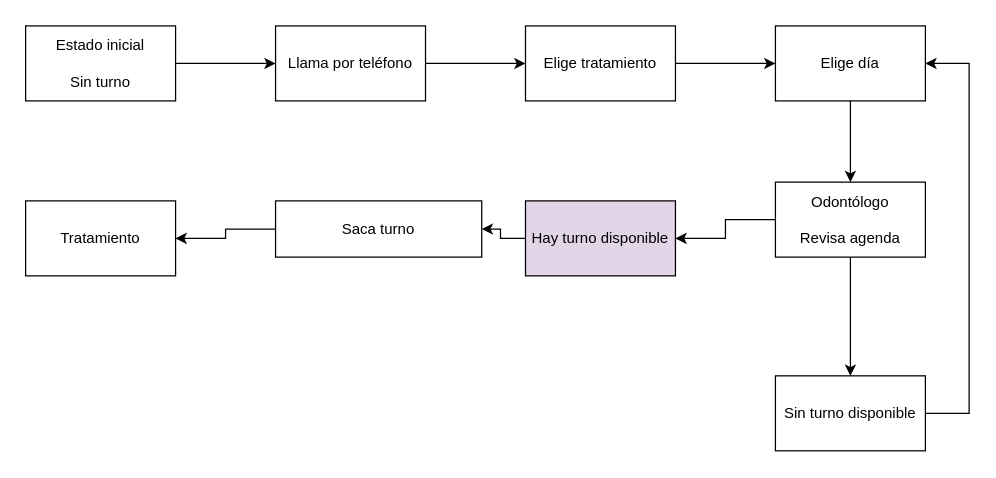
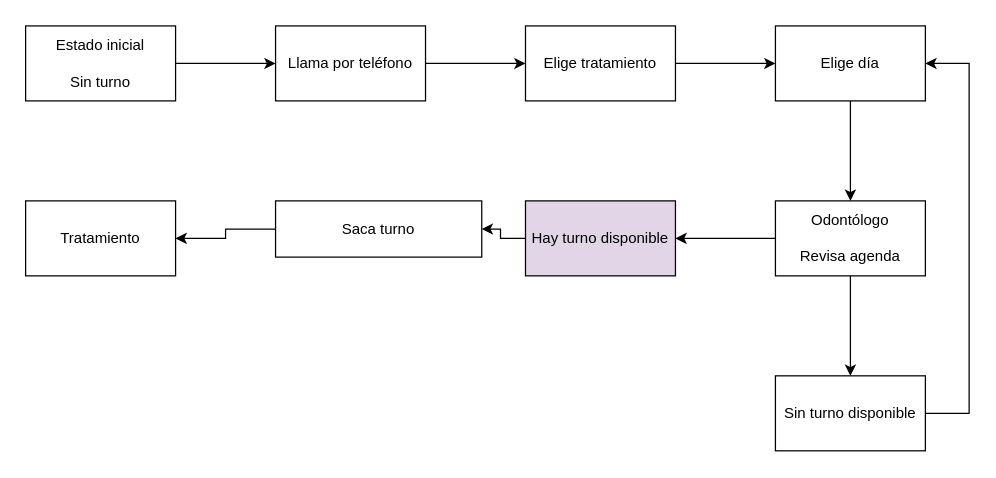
(851, 219) -> (851, 238)
